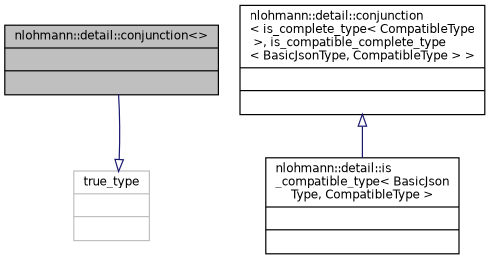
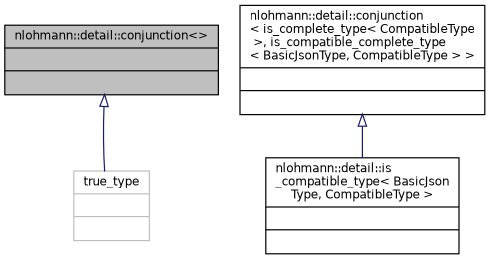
(120, 127) -> (104, 139)
